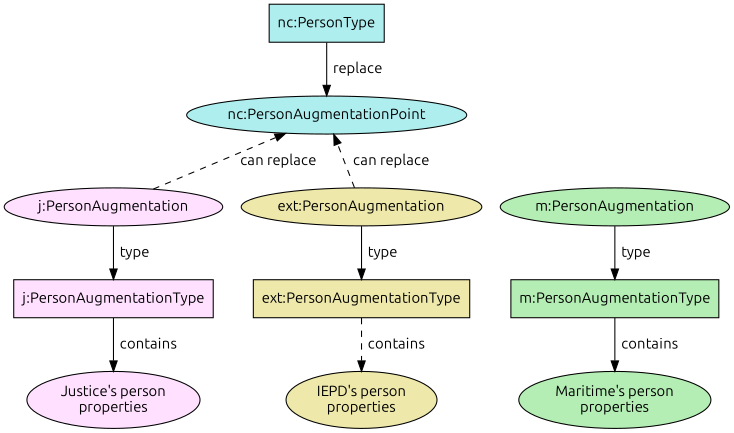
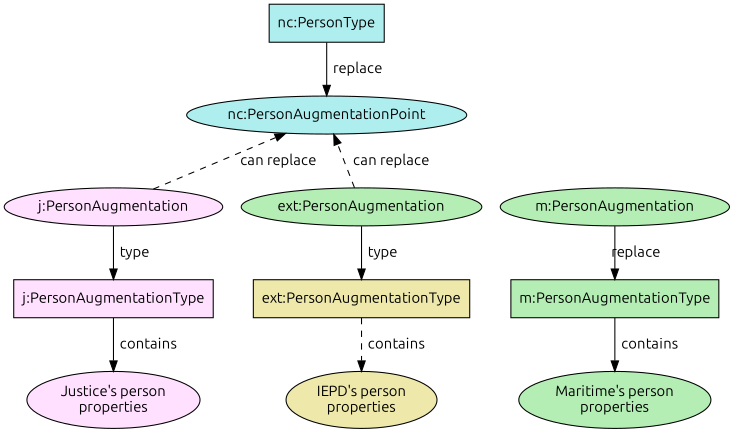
(362, 207) -> (362, 207)
(633, 253) -> (633, 253)
